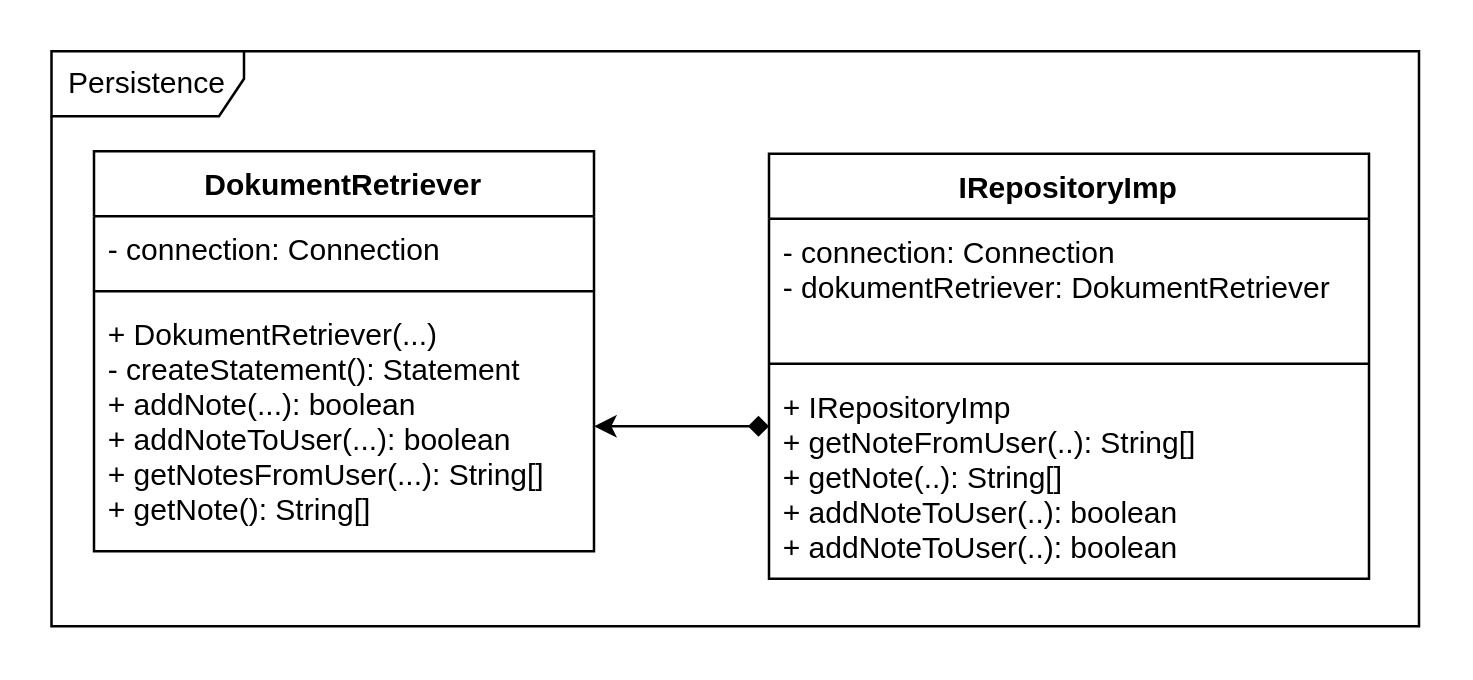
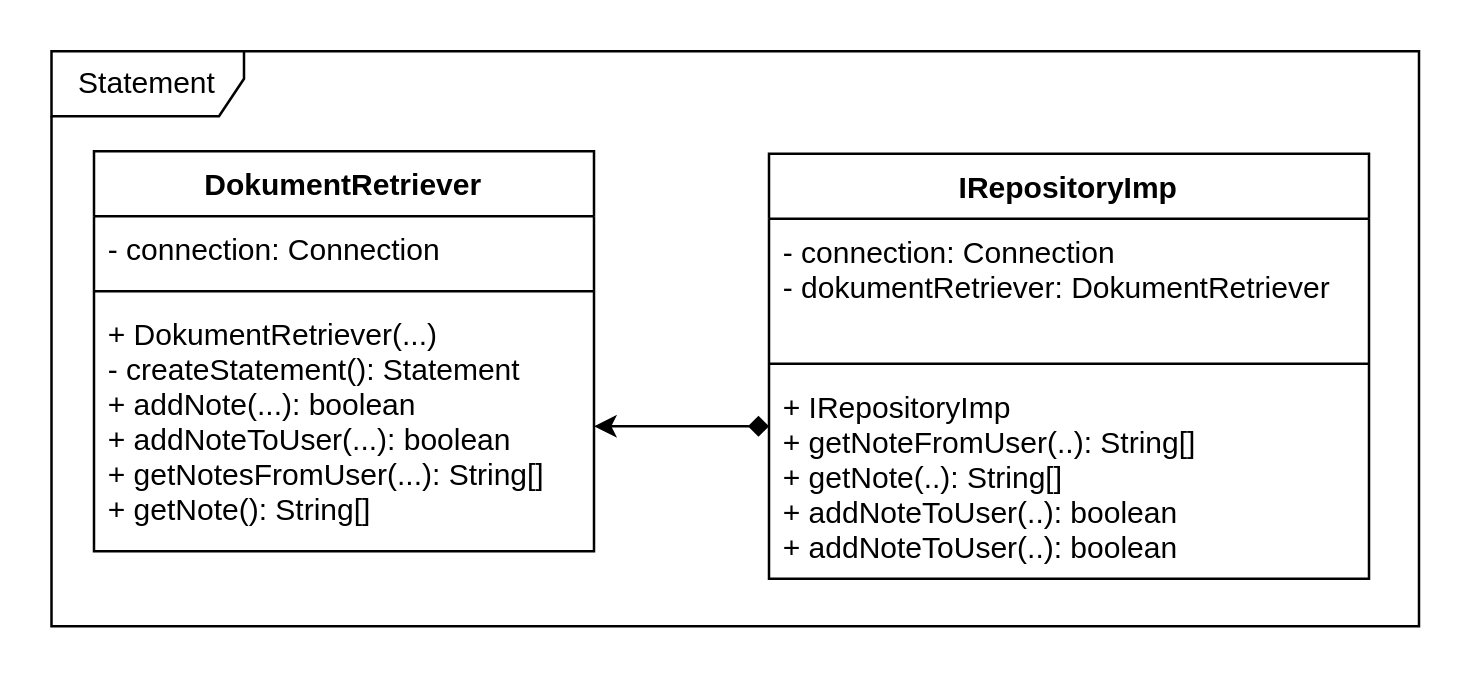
(148, 84) -> (148, 84)
